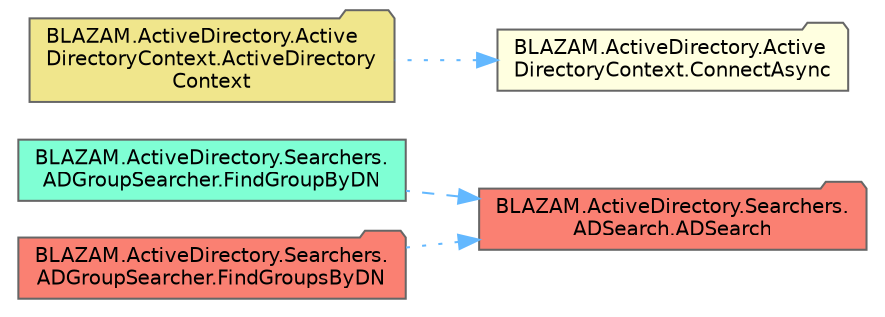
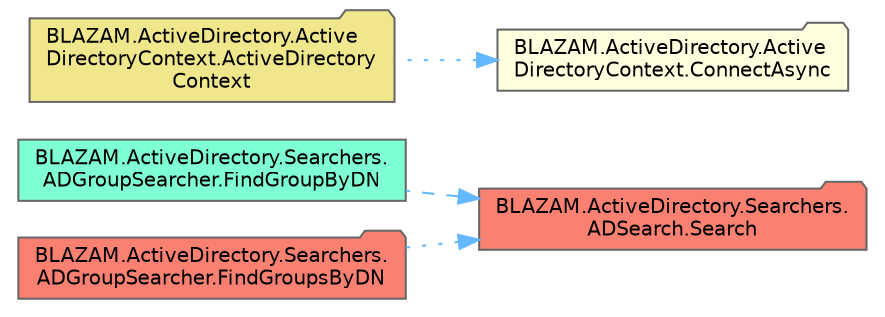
(673, 219) -> (673, 219)
